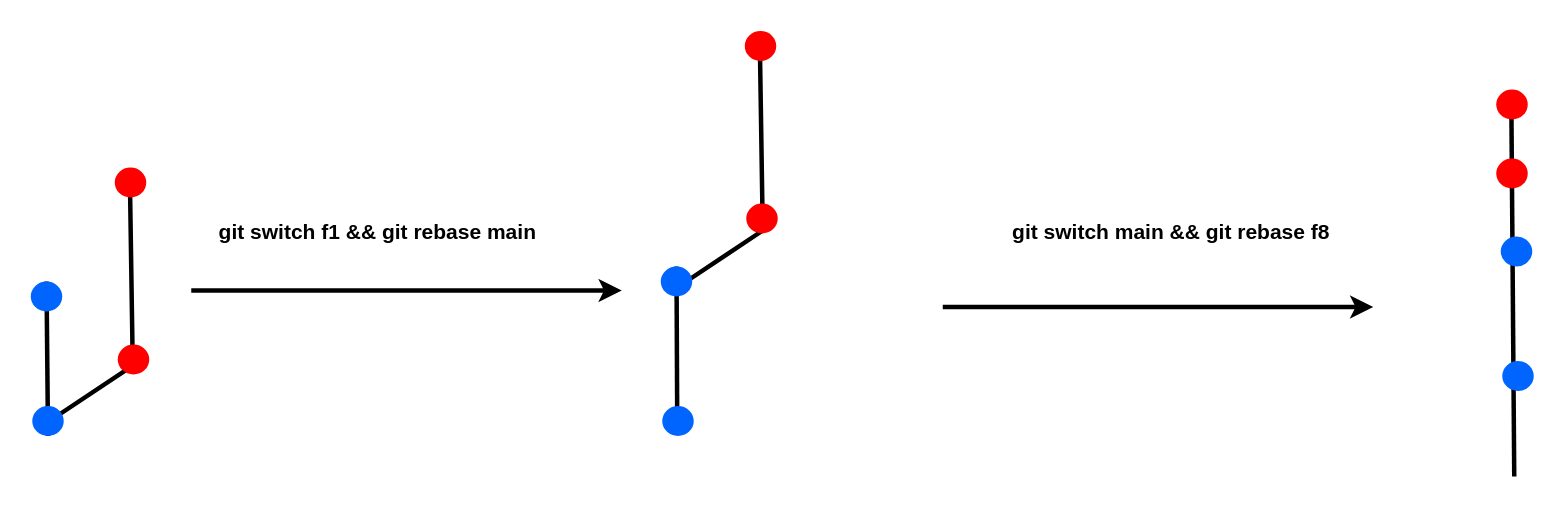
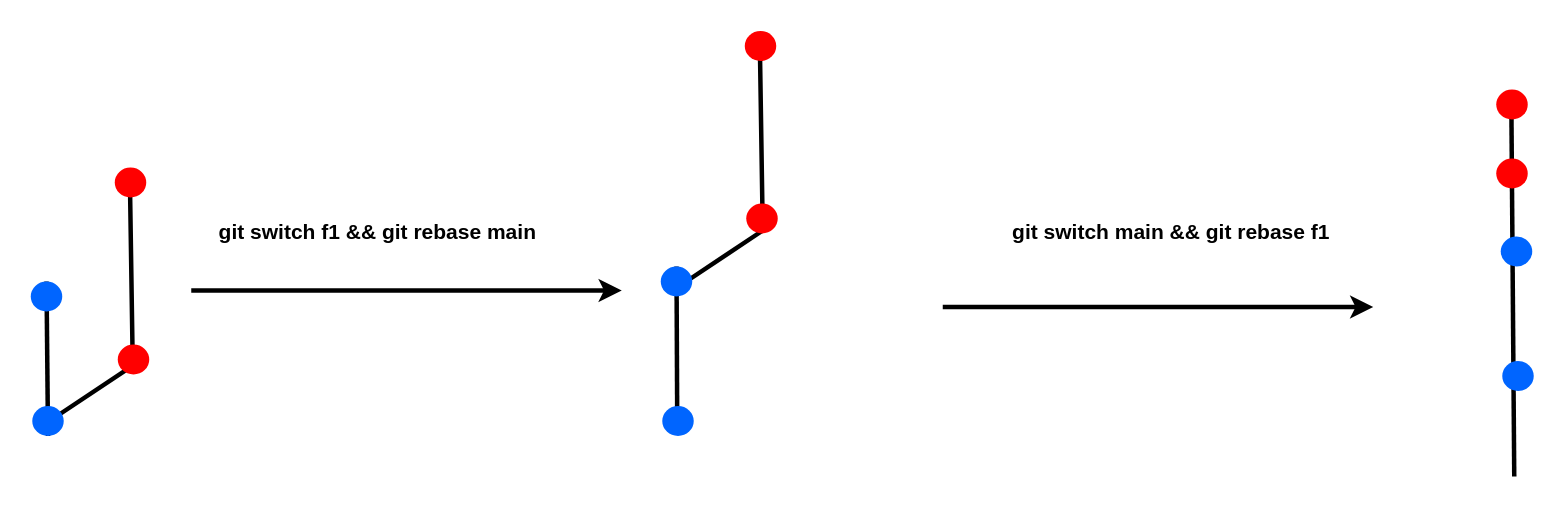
(1172, 232) -> (1172, 232)
